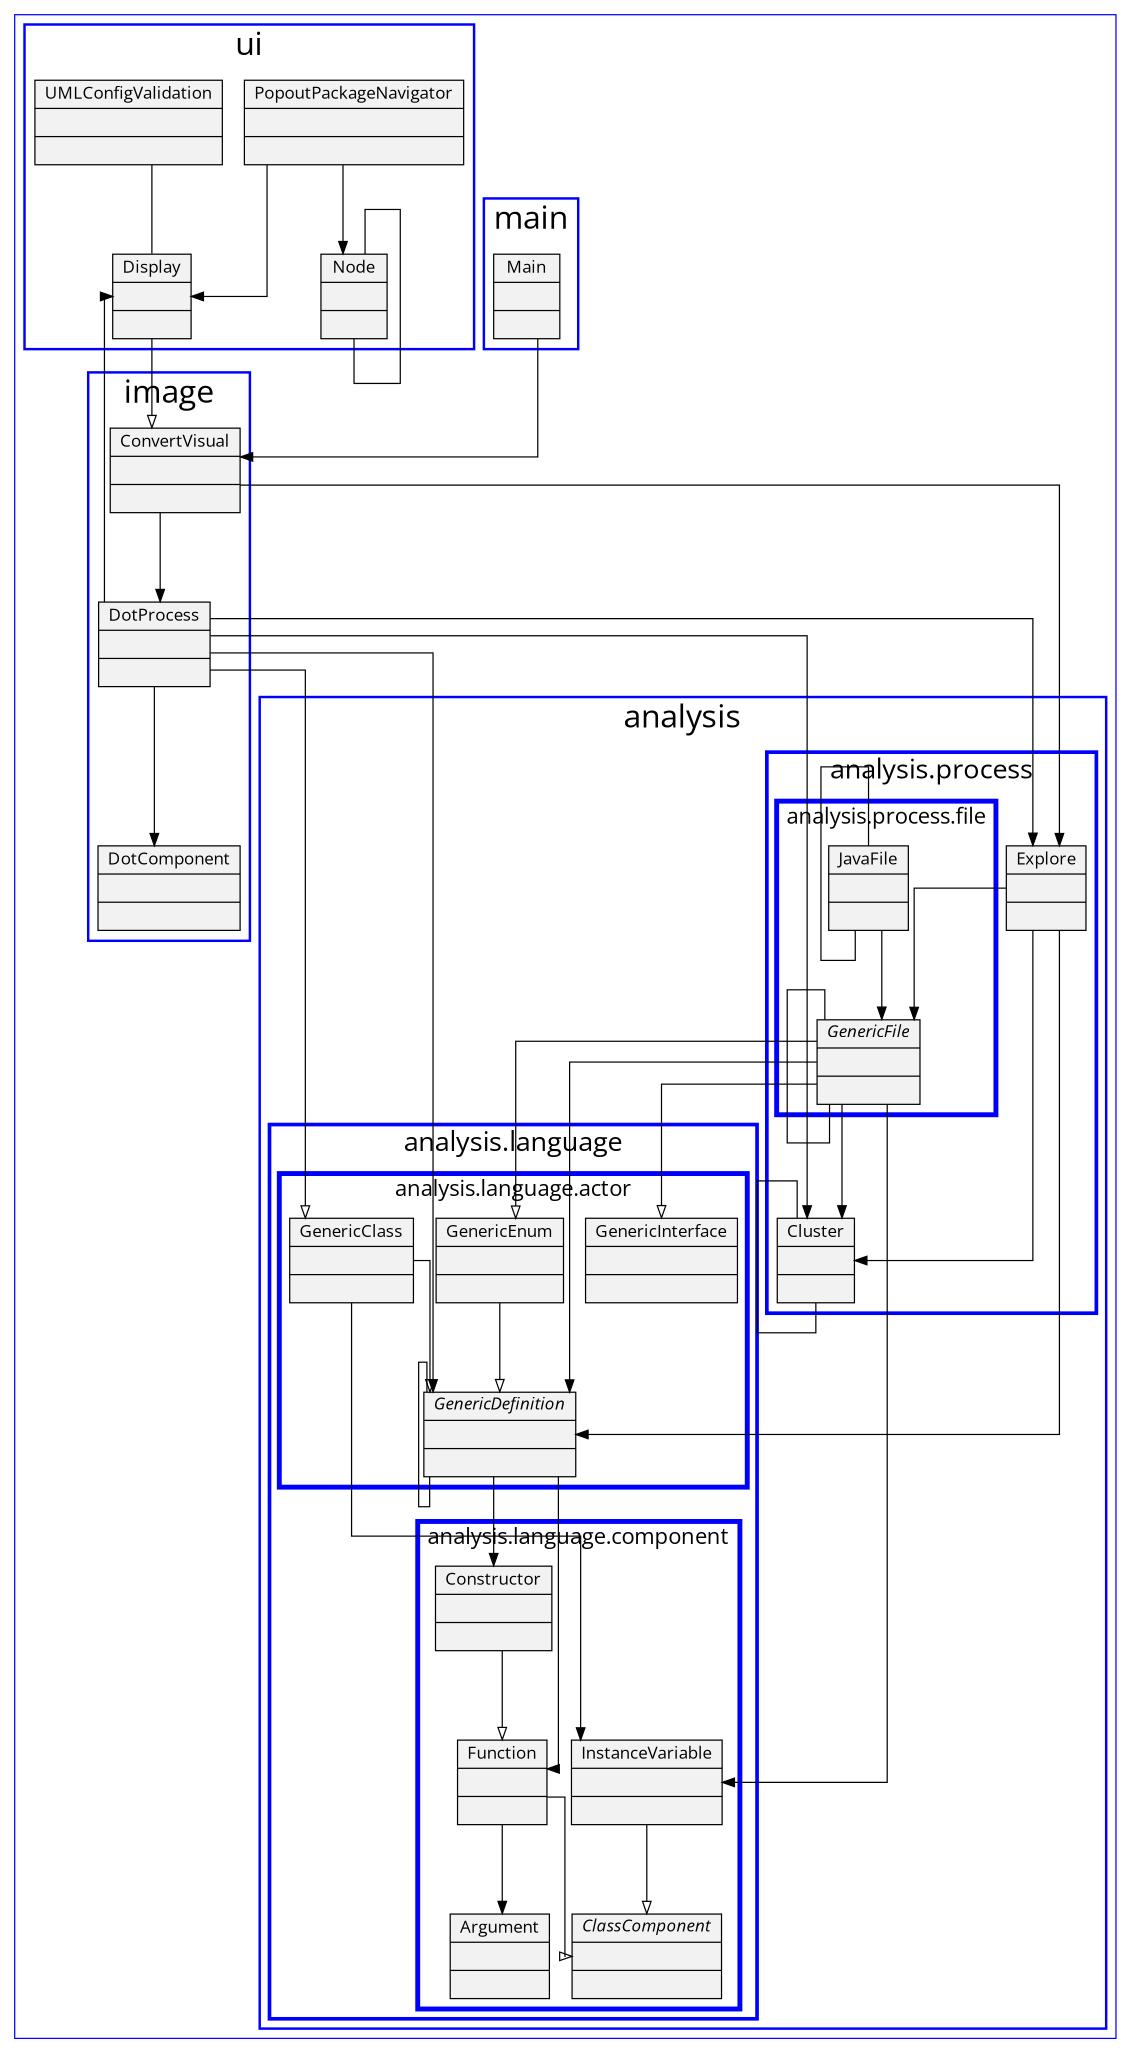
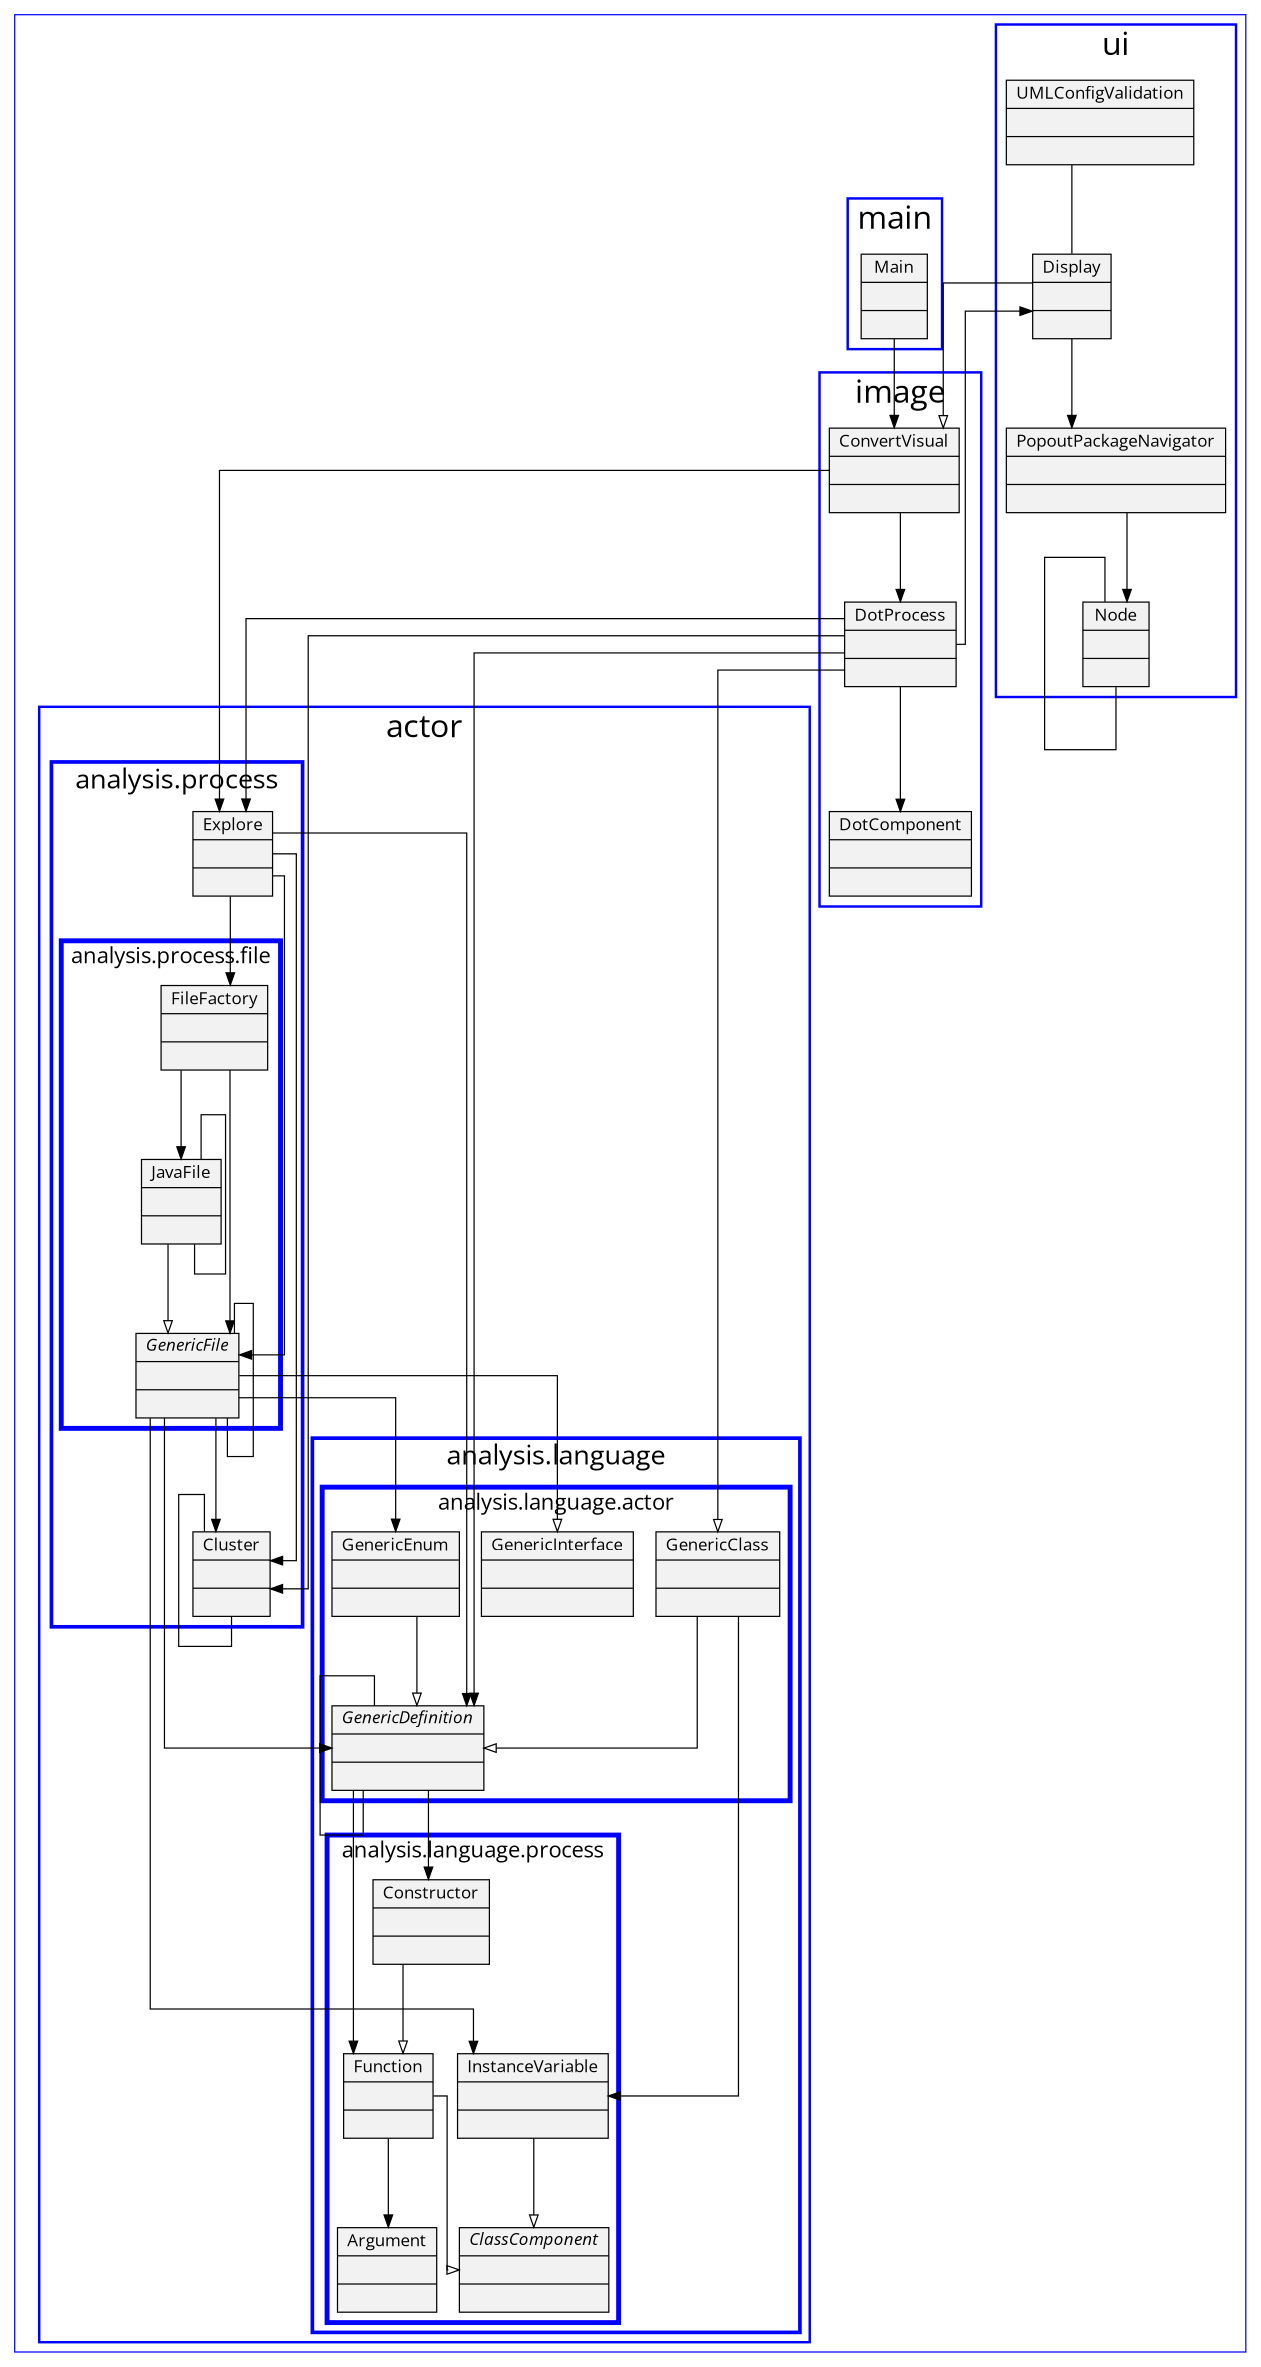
(267, 263) -> (1072, 377)
(683, 720) -> (424, 729)
(882, 969) -> (168, 1282)
none -> (214, 1028)
(584, 1041) -> (378, 1398)
(579, 1539) -> (473, 1852)
